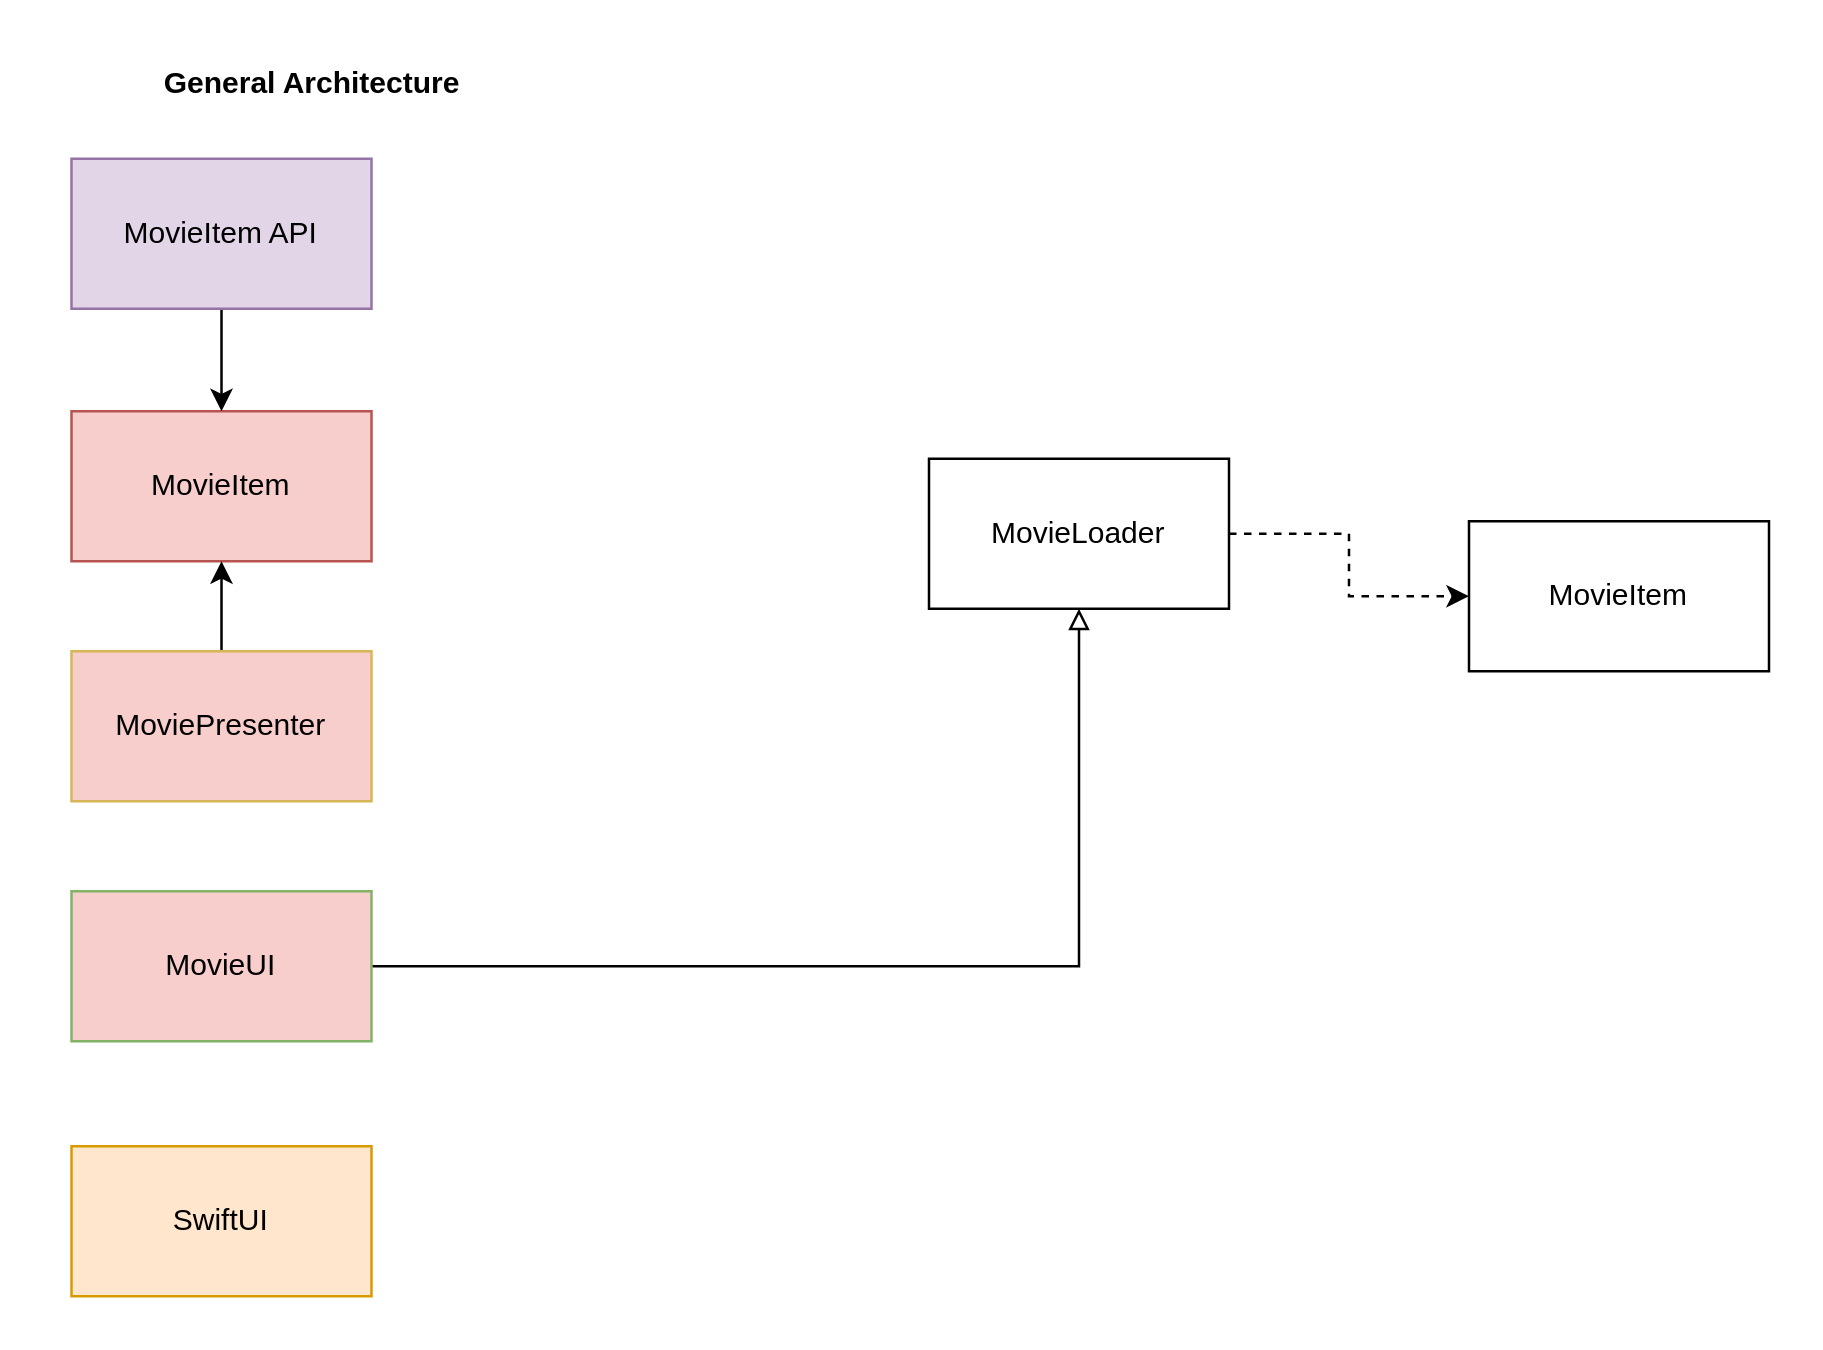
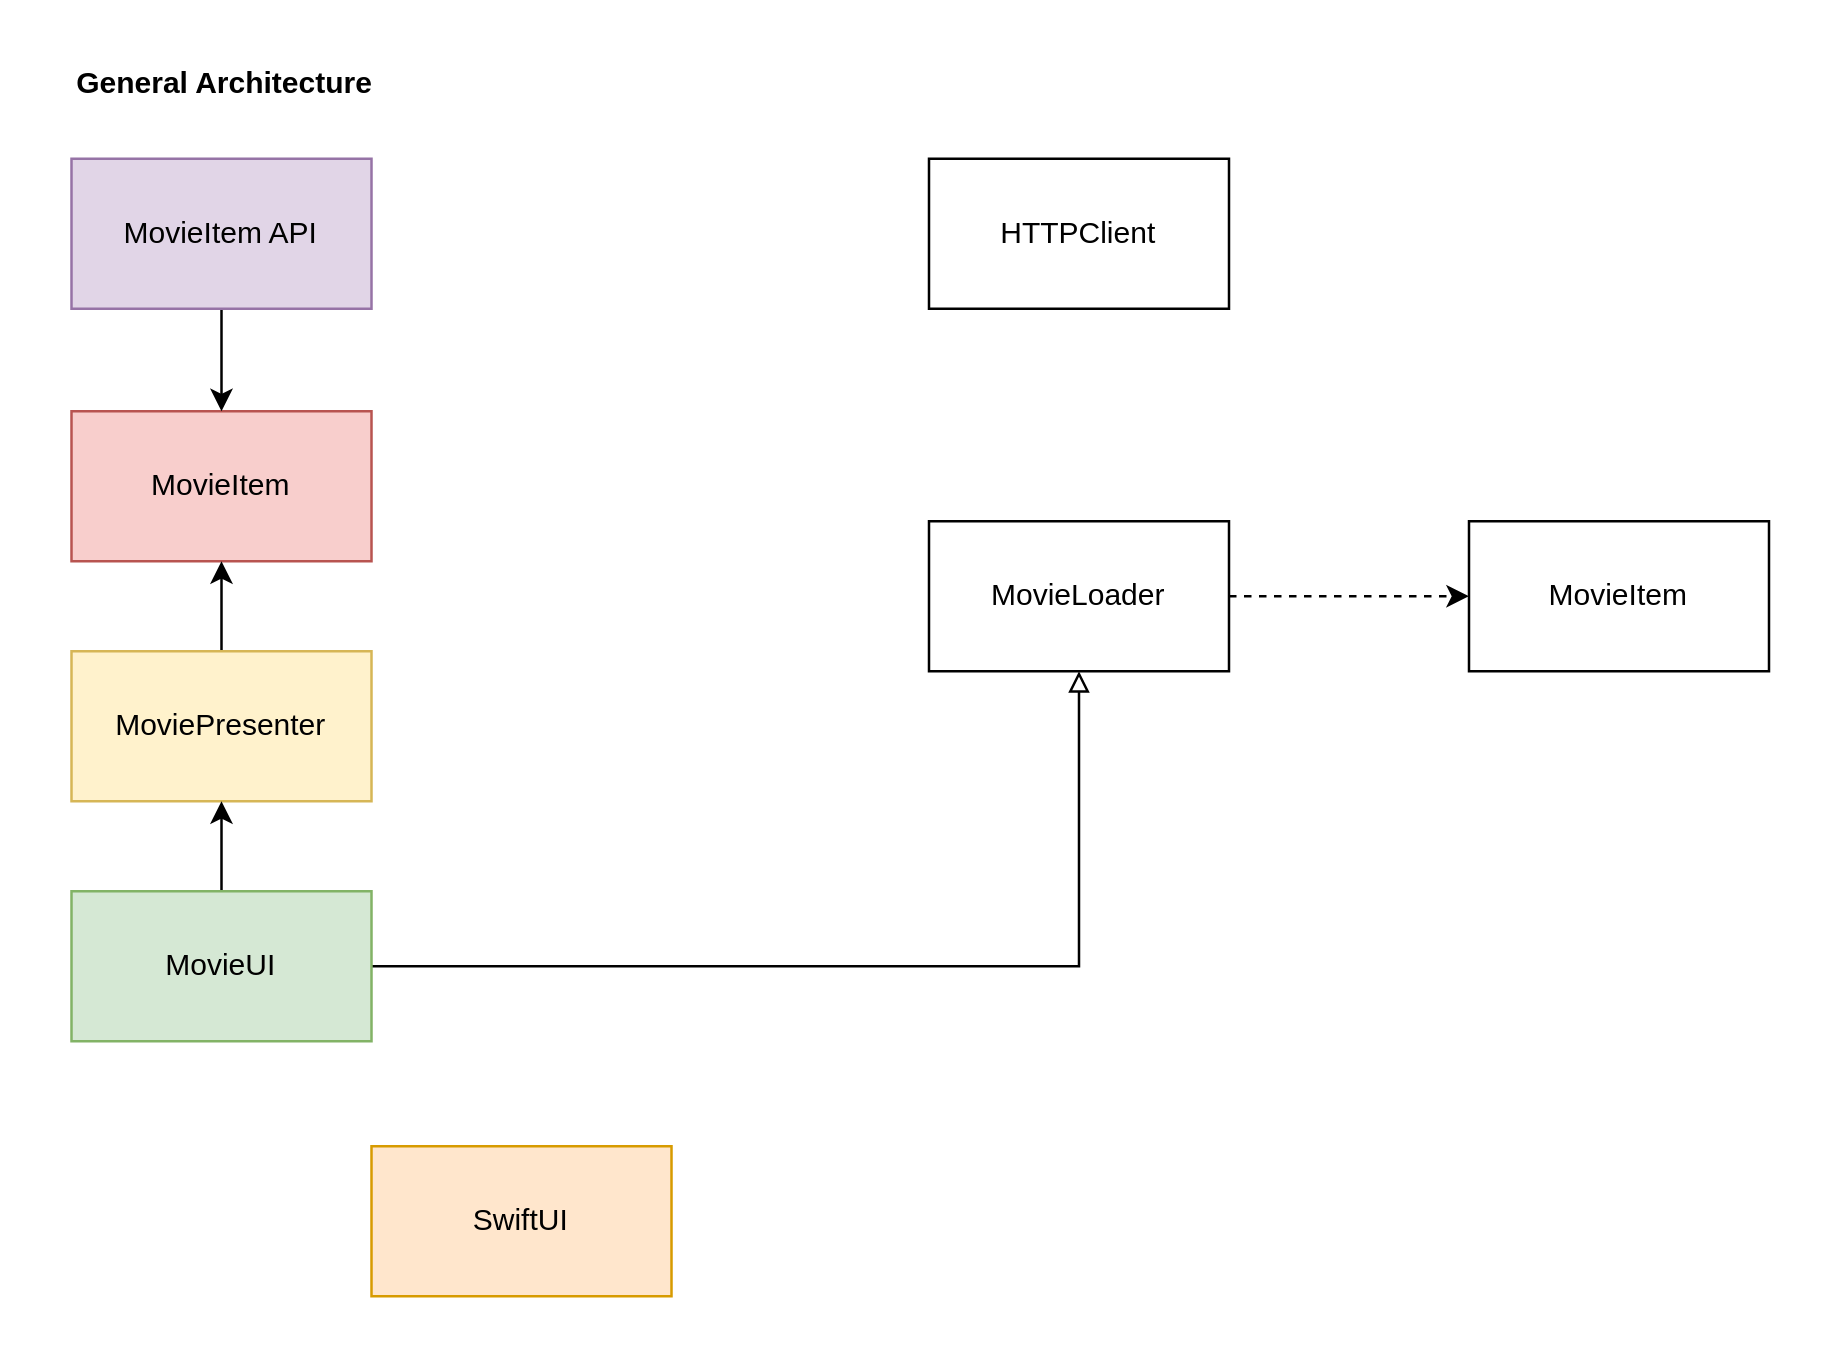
(310, 84) -> (223, 84)
none -> (1079, 234)
(1079, 534) -> (1079, 596)
(221, 726) -> (221, 726)
none -> (221, 844)
(221, 966) -> (221, 966)
(221, 1221) -> (521, 1221)
